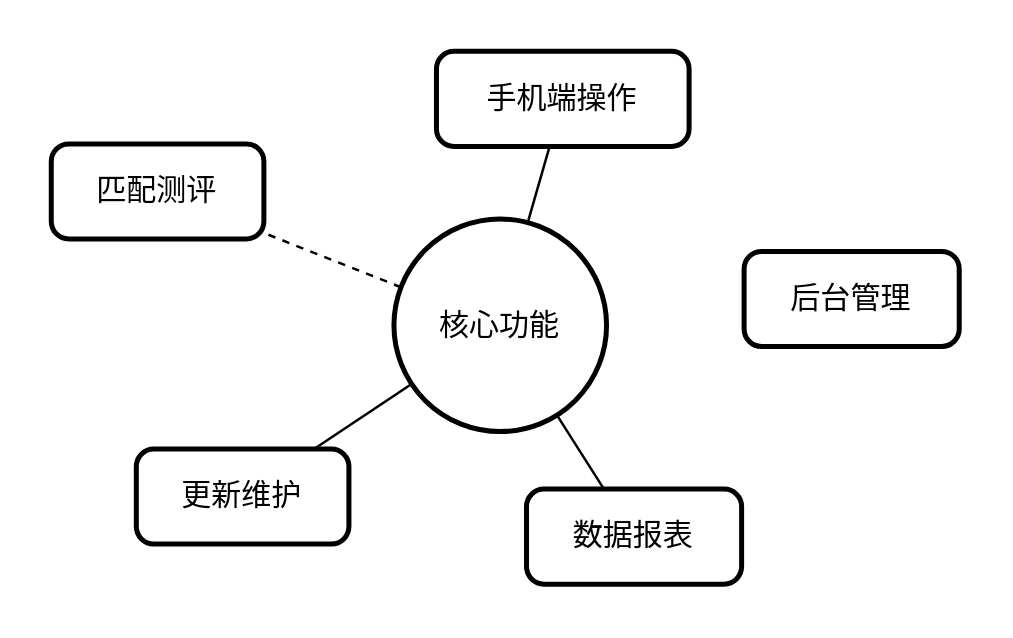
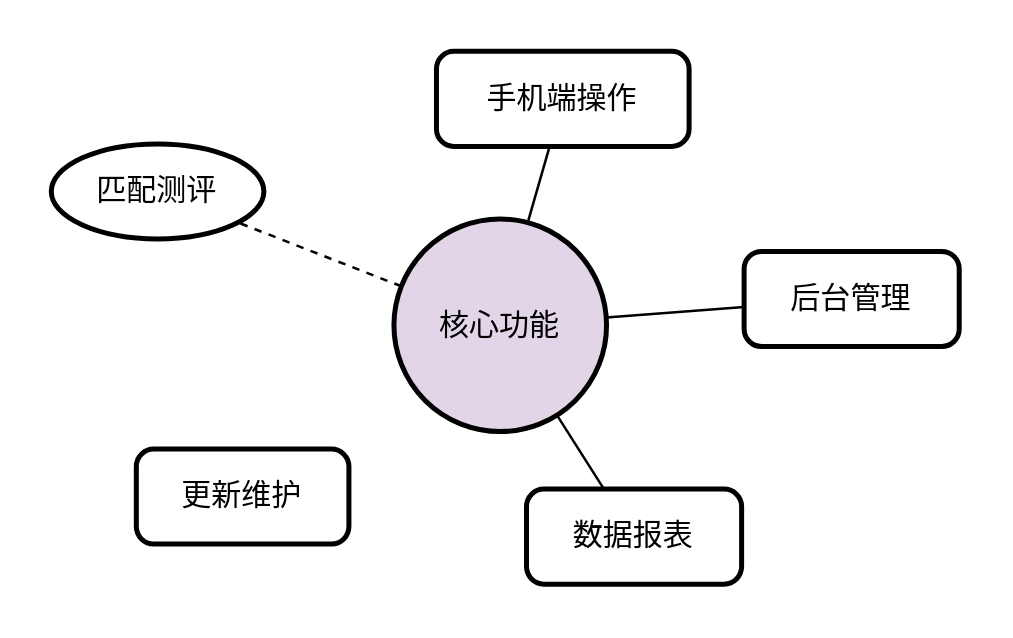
(158, 191) -> (158, 191)
(500, 325) -> (500, 325)
(364, 415) -> (675, 312)
